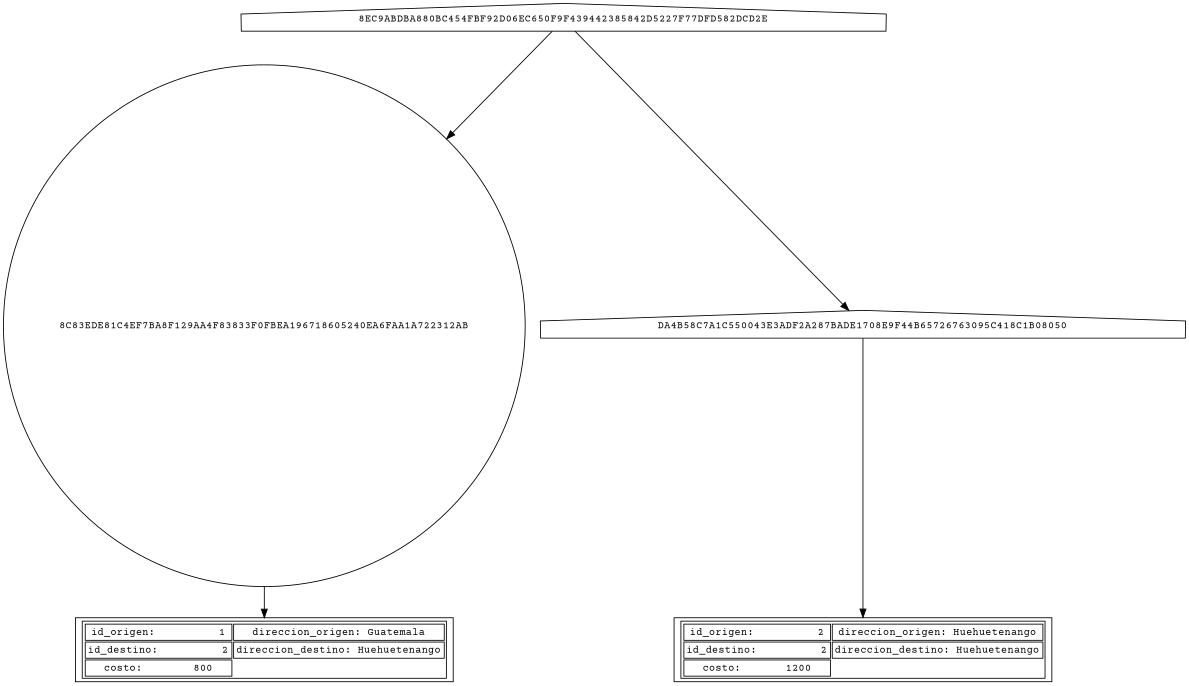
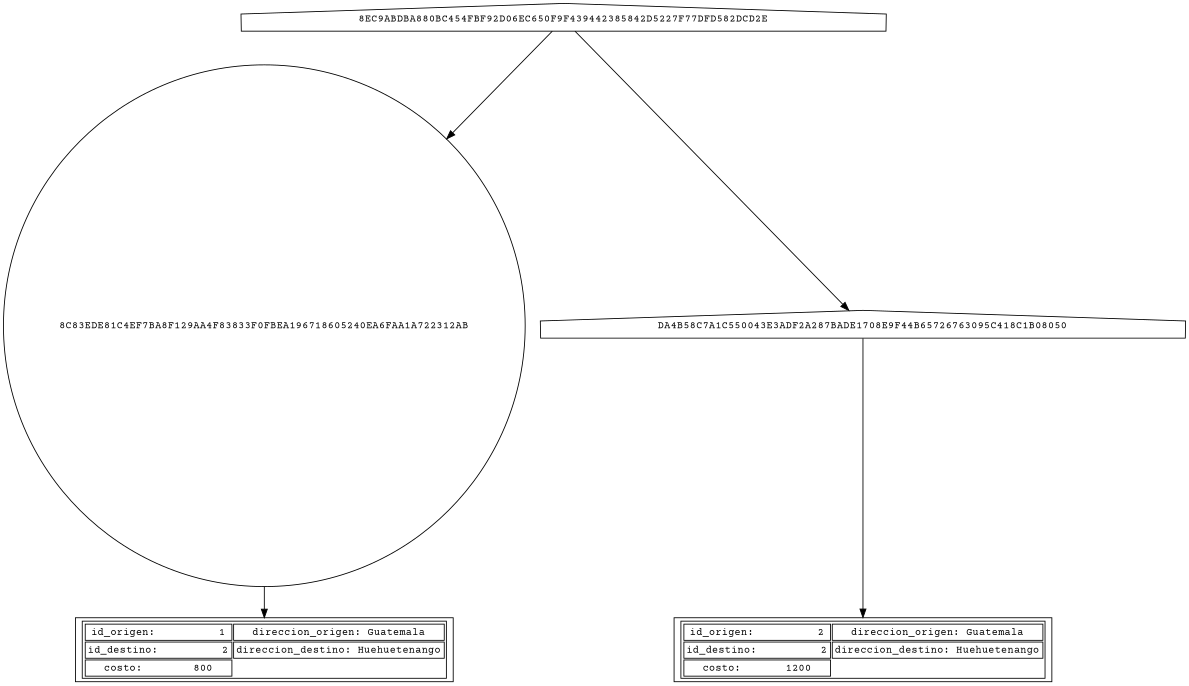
(938, 632) -> (938, 632)
